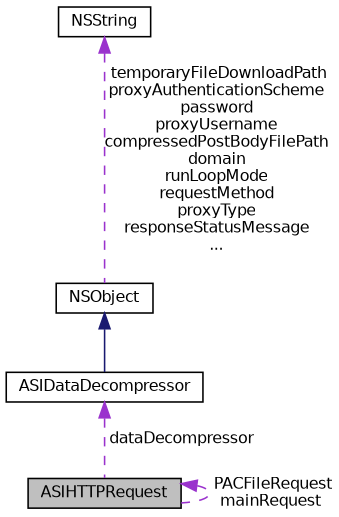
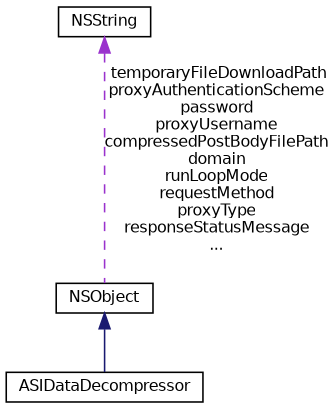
(105, 493) -> none
